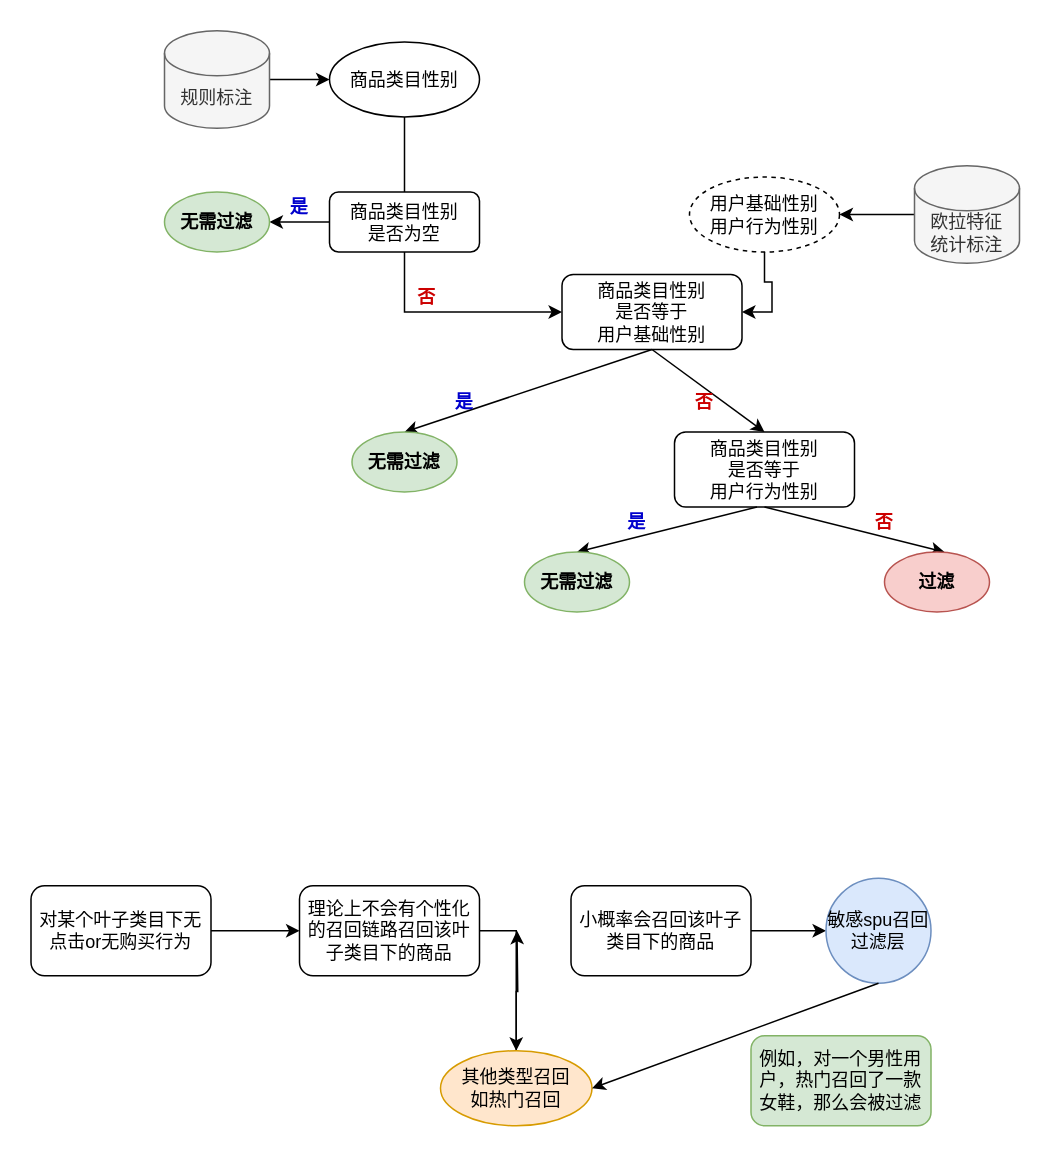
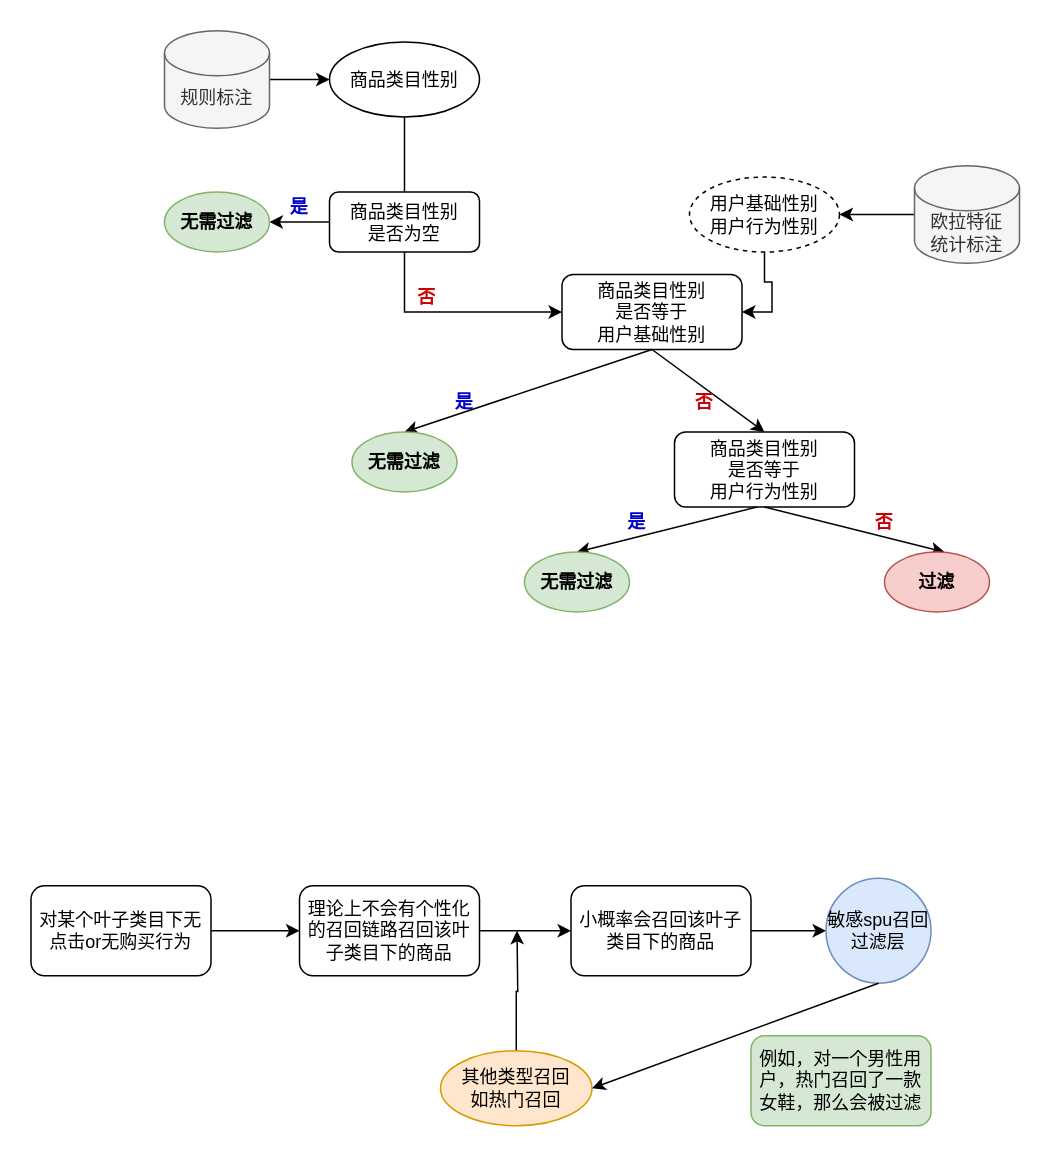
(516, 931) -> (537, 931)
